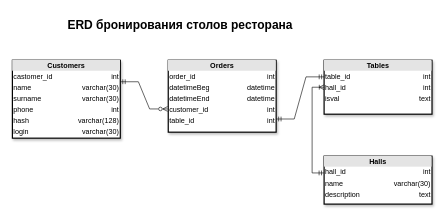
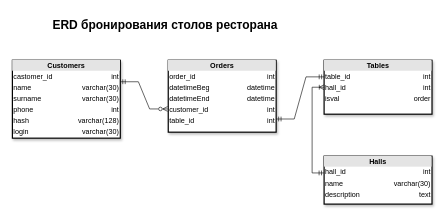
(180, 24) -> (165, 24)
(344, 78) -> (344, 78)
